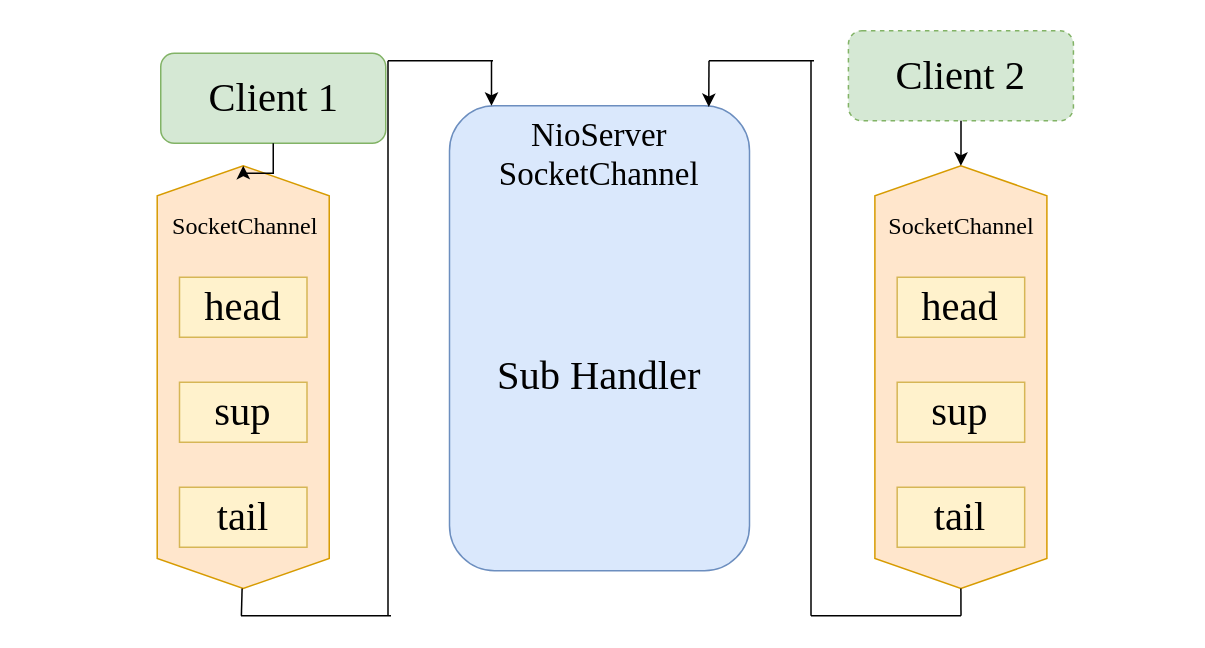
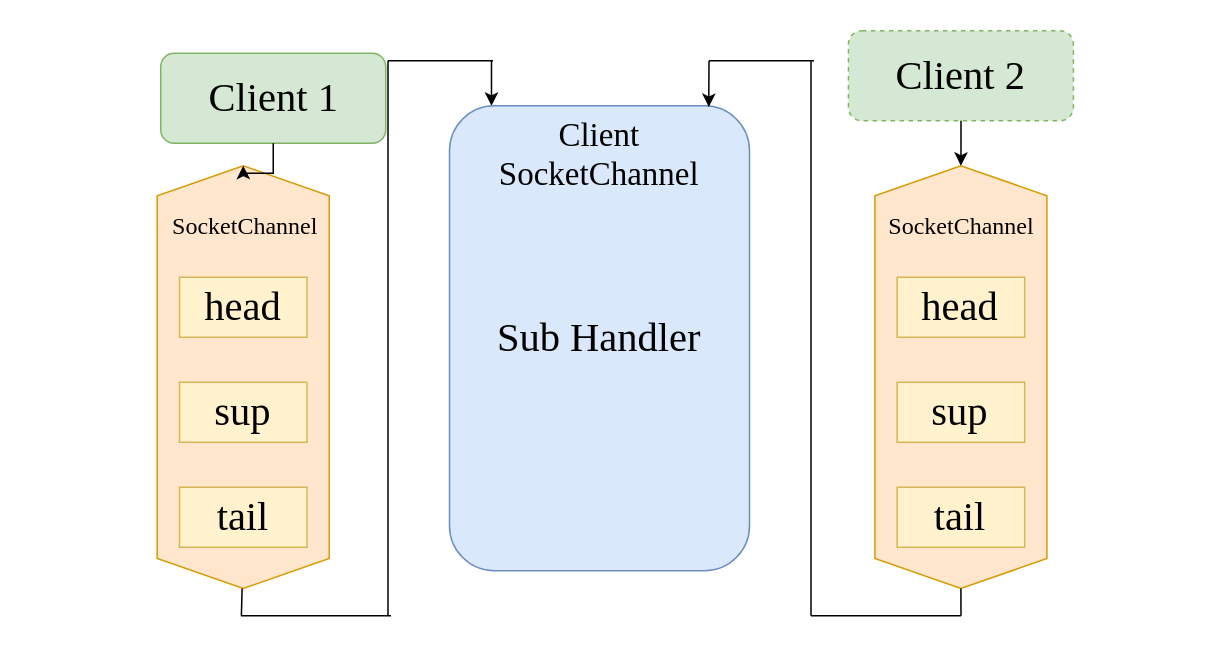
(599, 156) -> (599, 156)
(599, 376) -> (599, 338)
